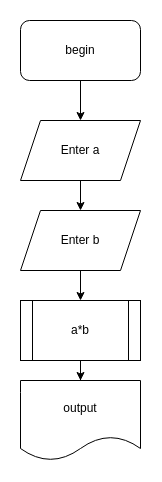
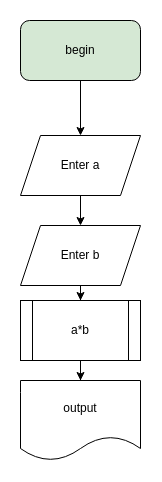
(81, 51) -> (81, 51)
(81, 151) -> (81, 166)
(81, 241) -> (81, 256)
